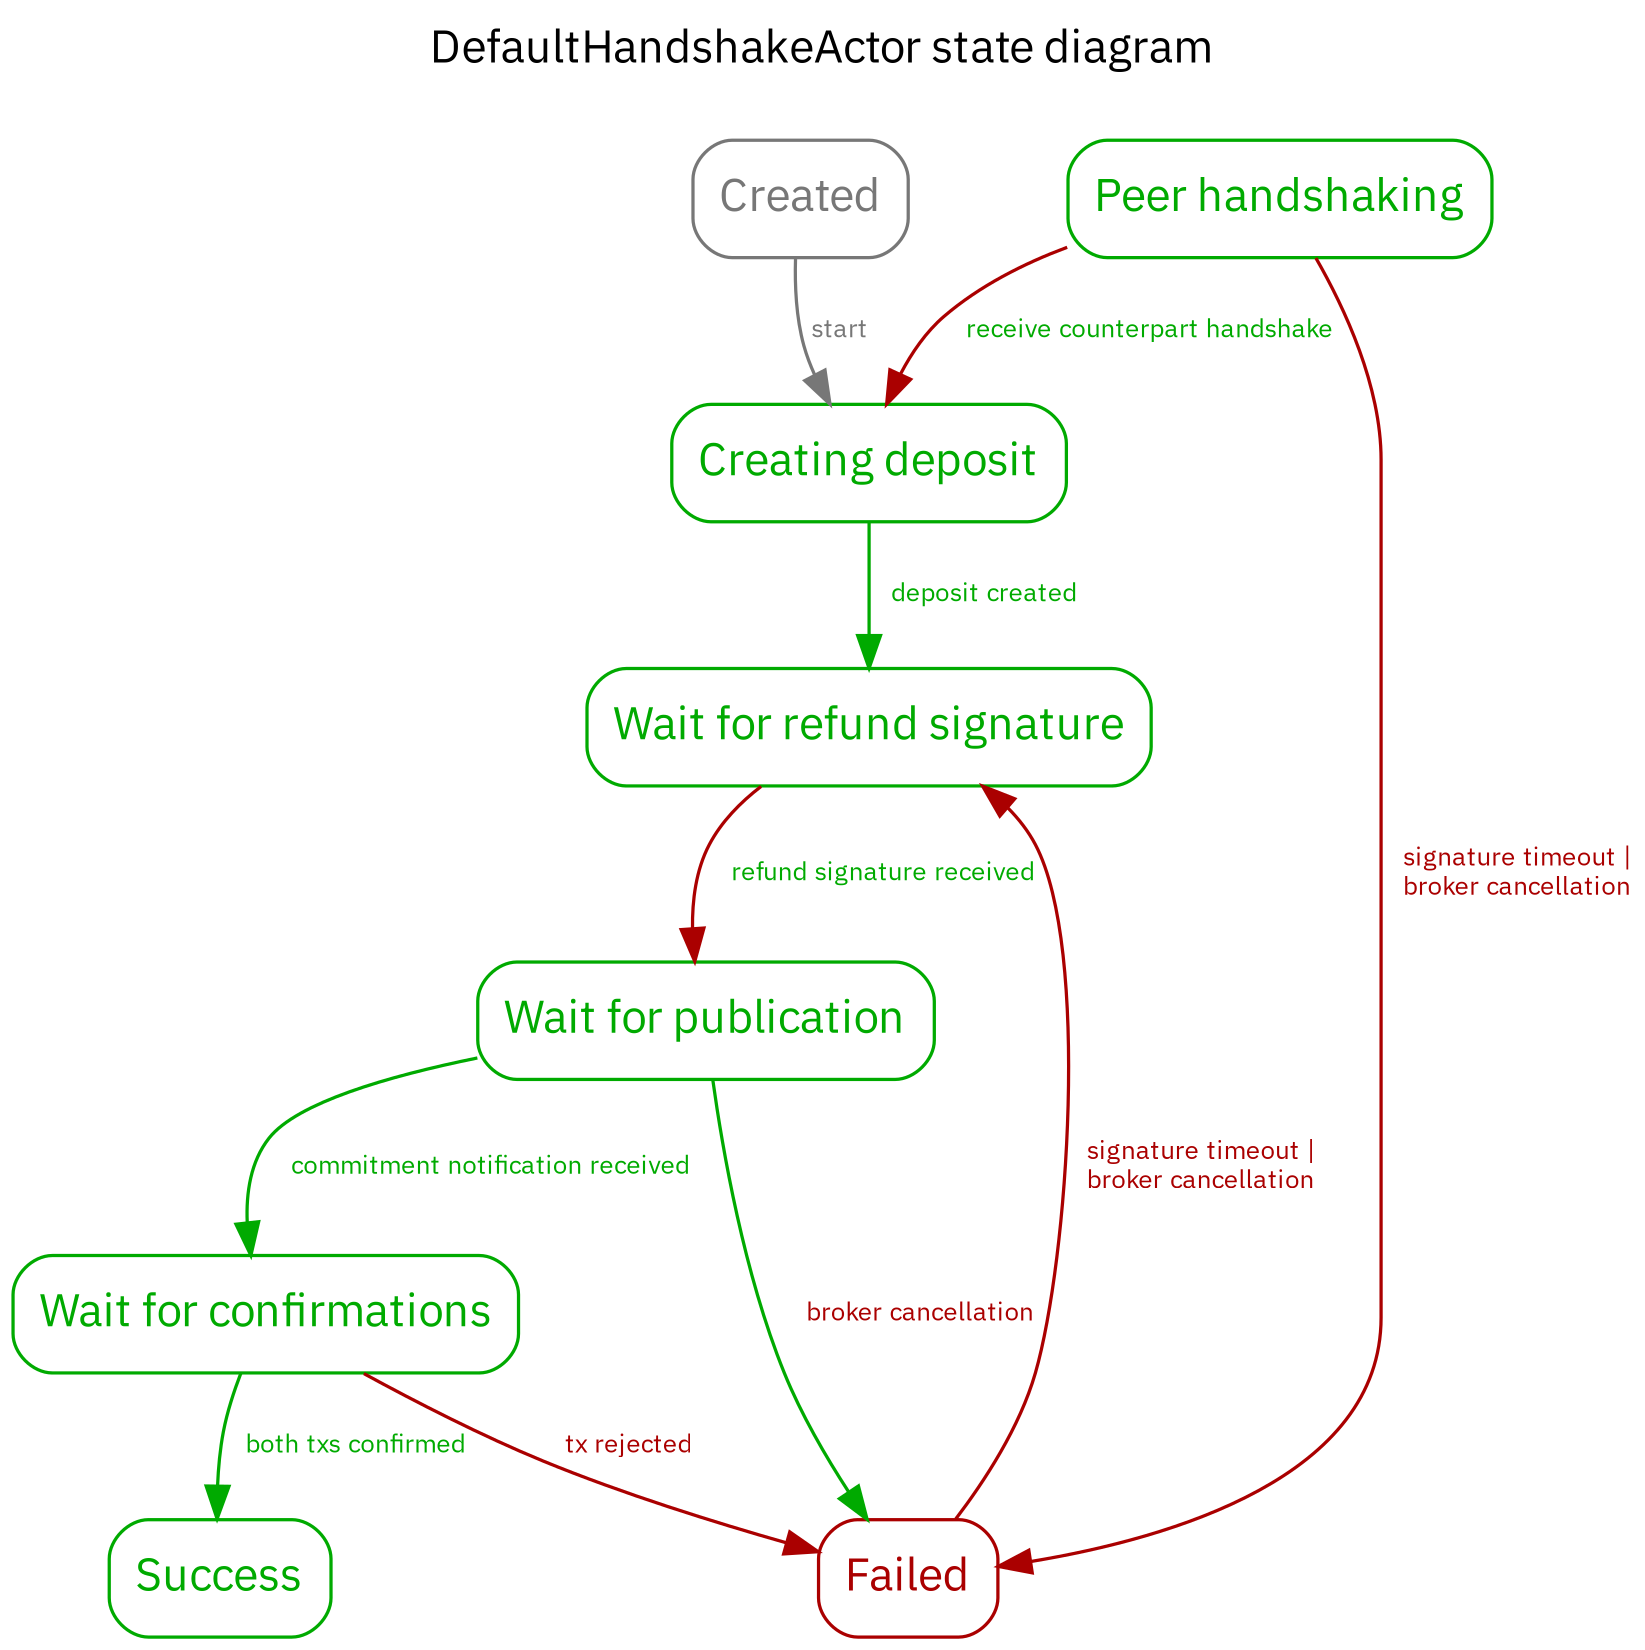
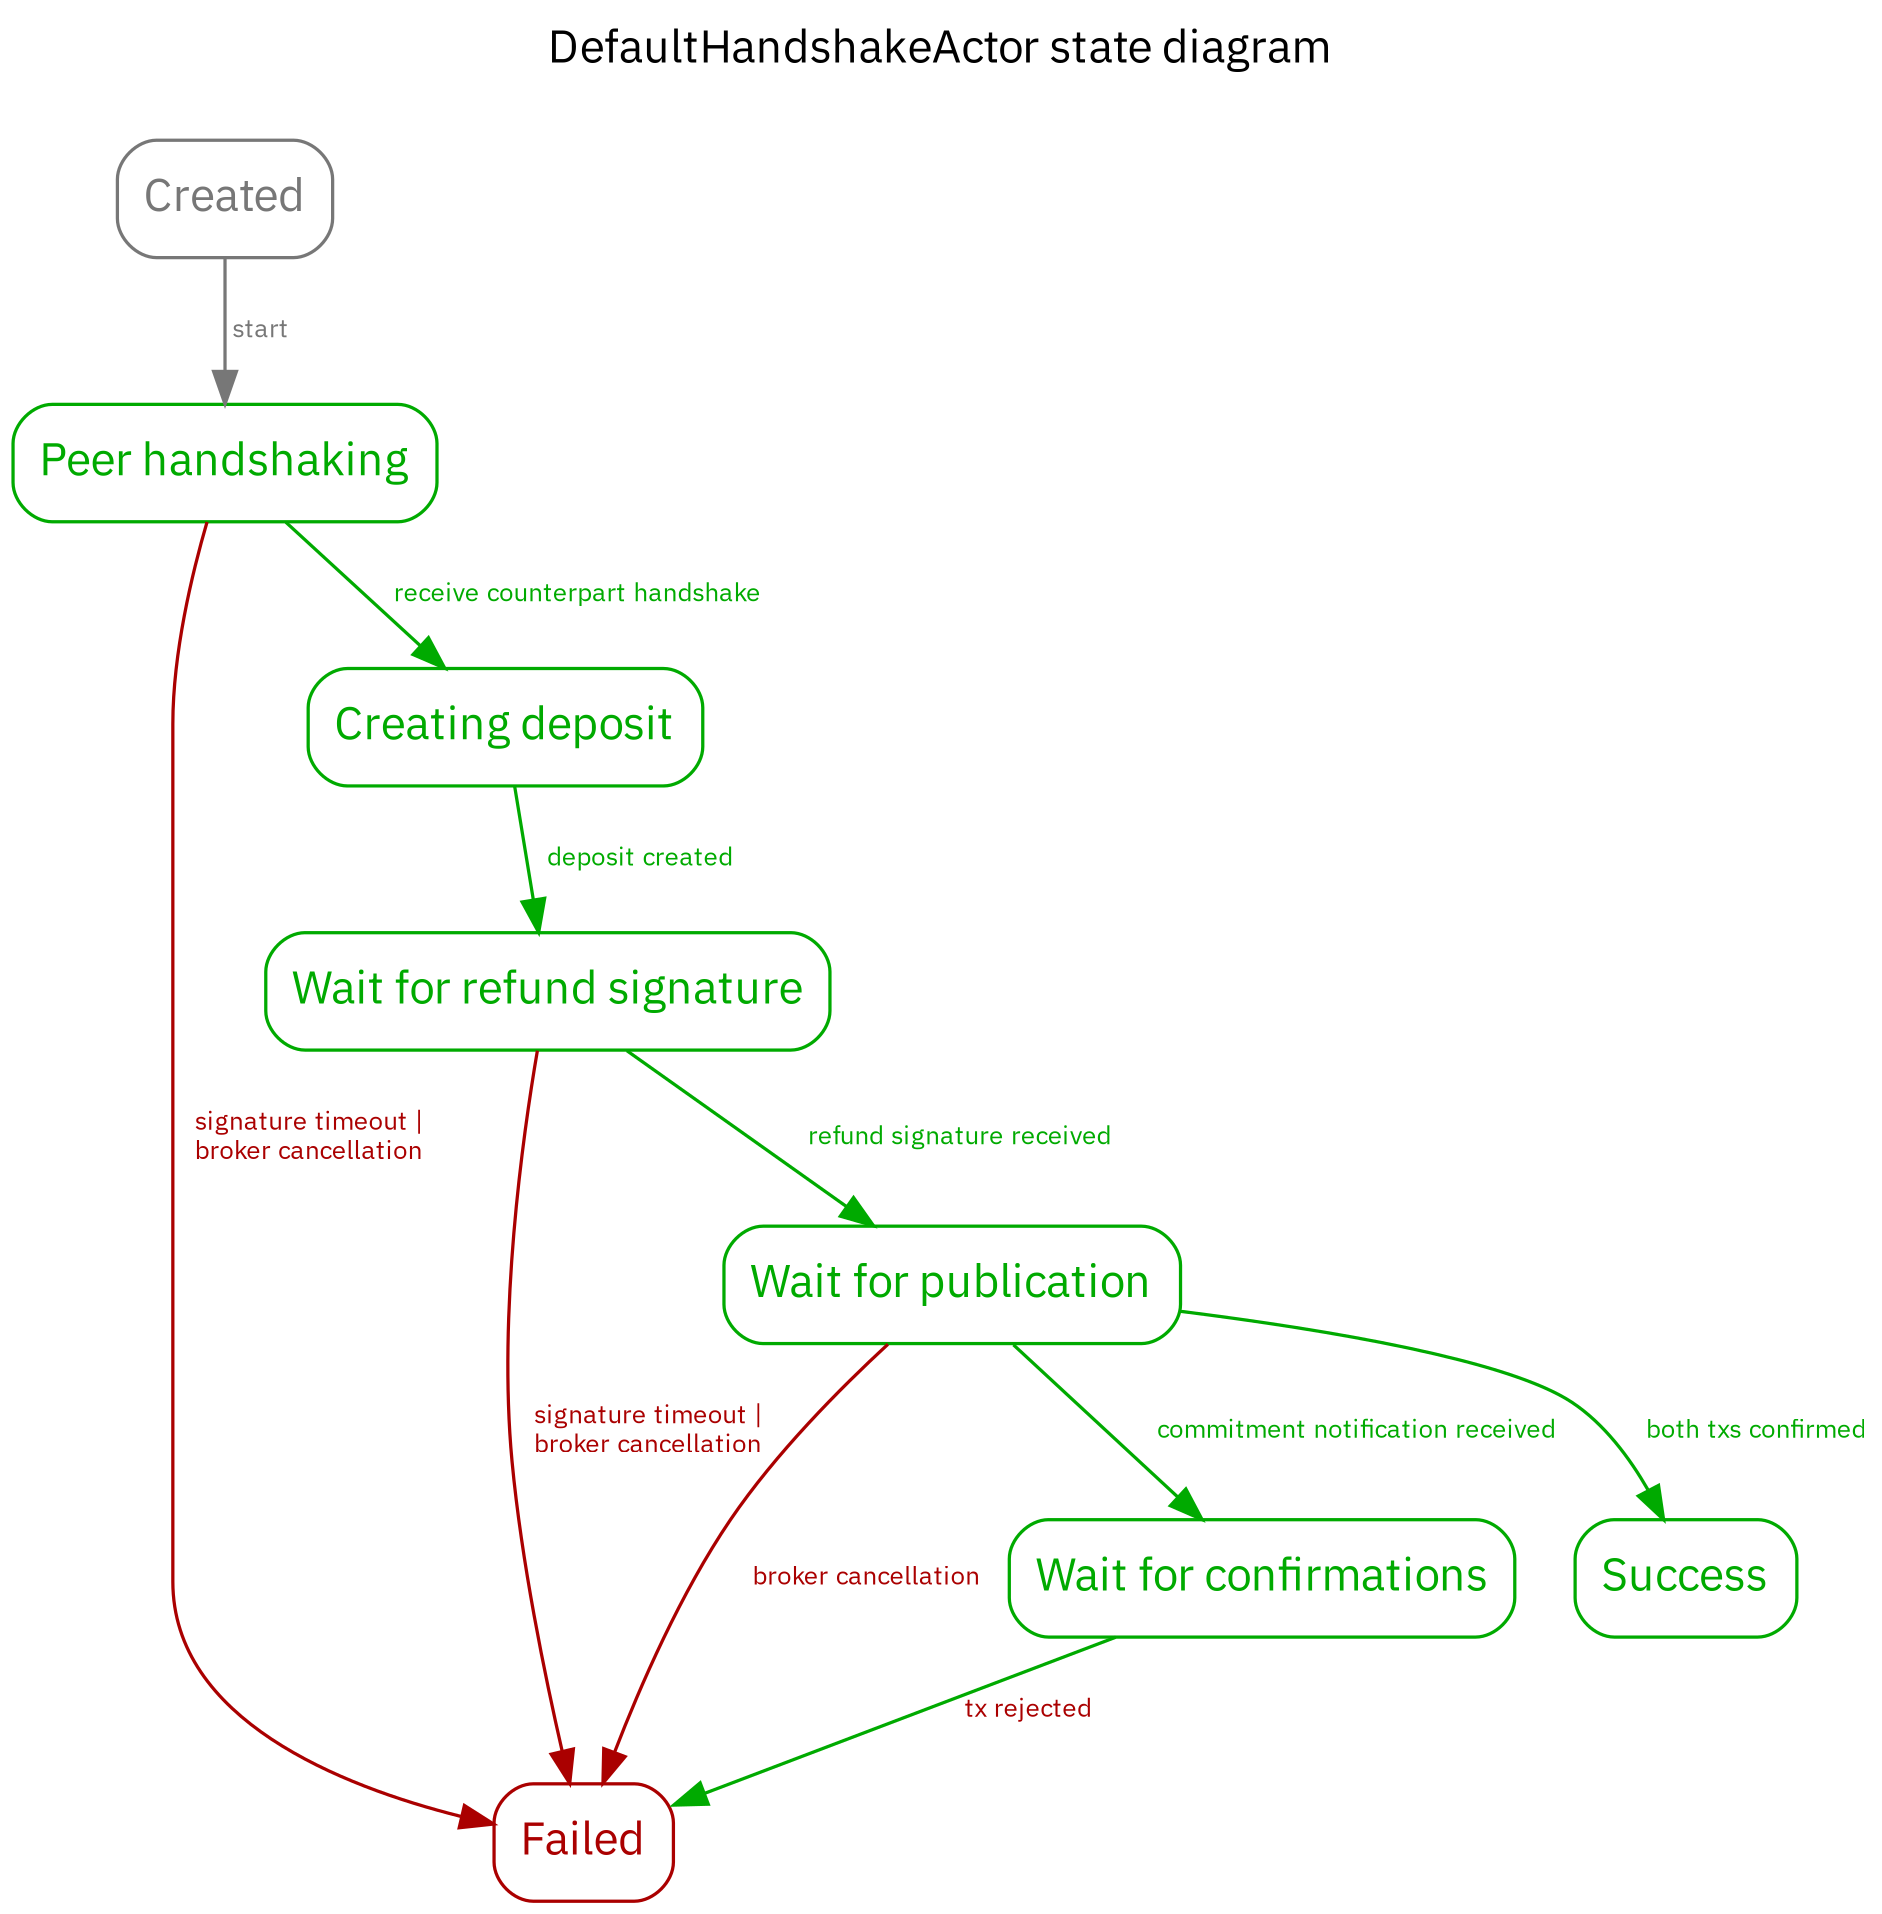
(972, 295) -> (353, 584)
(798, 318) -> (225, 315)
(708, 848) -> (737, 1129)
(1065, 1169) -> (508, 1402)
(757, 1294) -> (724, 1530)
(224, 1428) -> (1437, 1355)
(570, 1472) -> (910, 1715)
